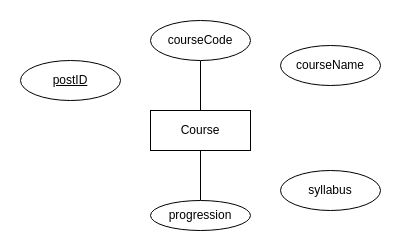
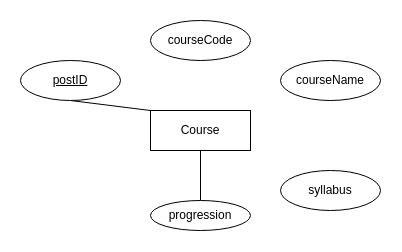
(331, 66) -> (331, 81)
(201, 86) -> none
none -> (112, 106)
